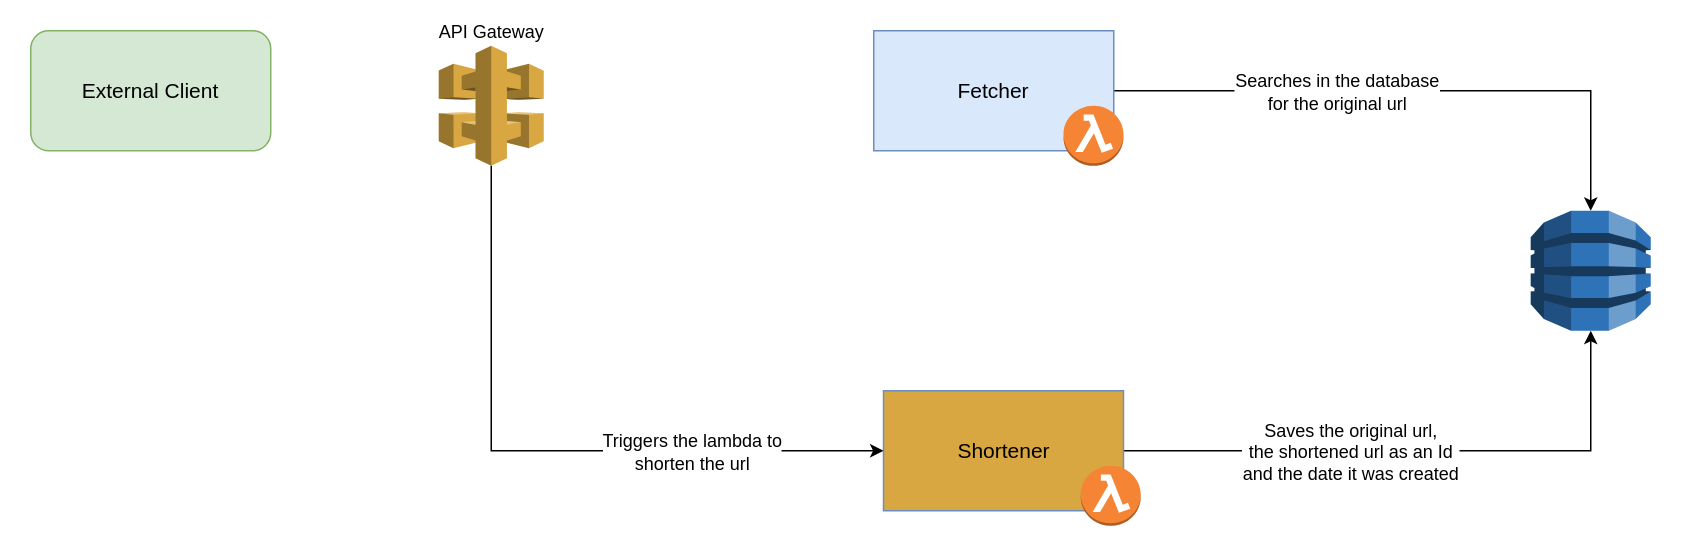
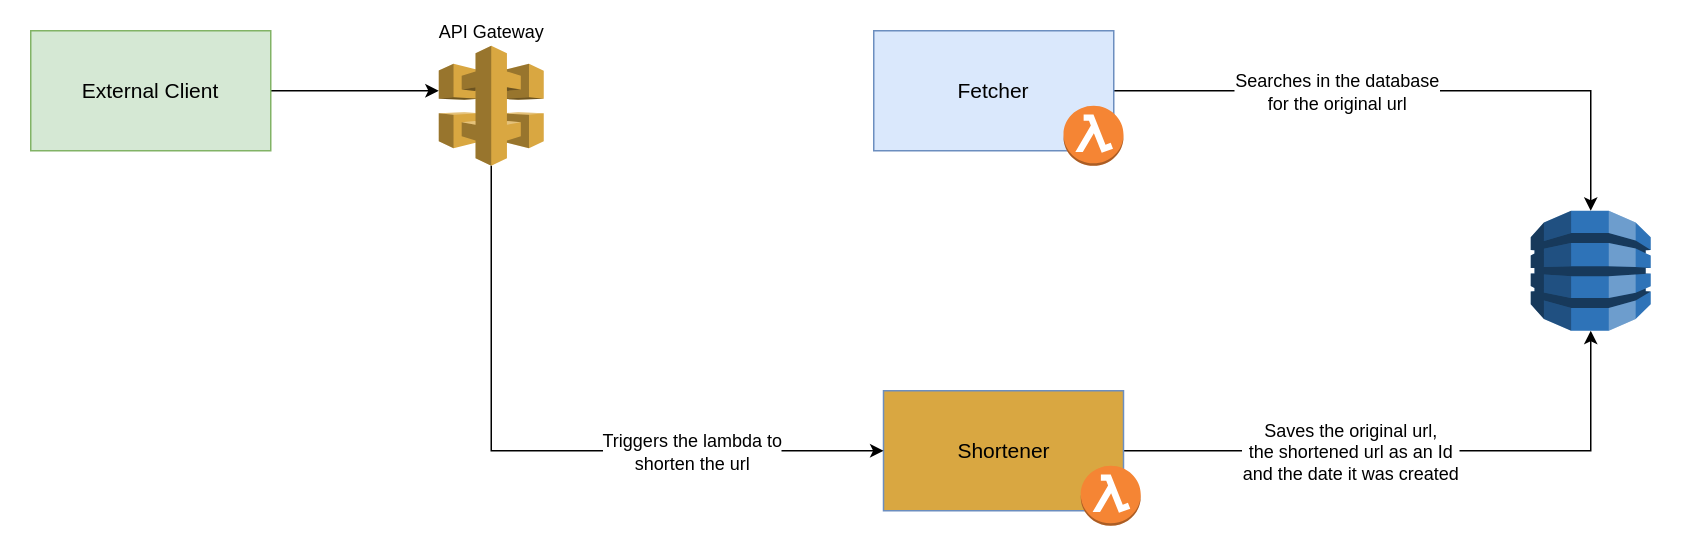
(151, 91) -> (151, 91)
none -> (350, 91)
